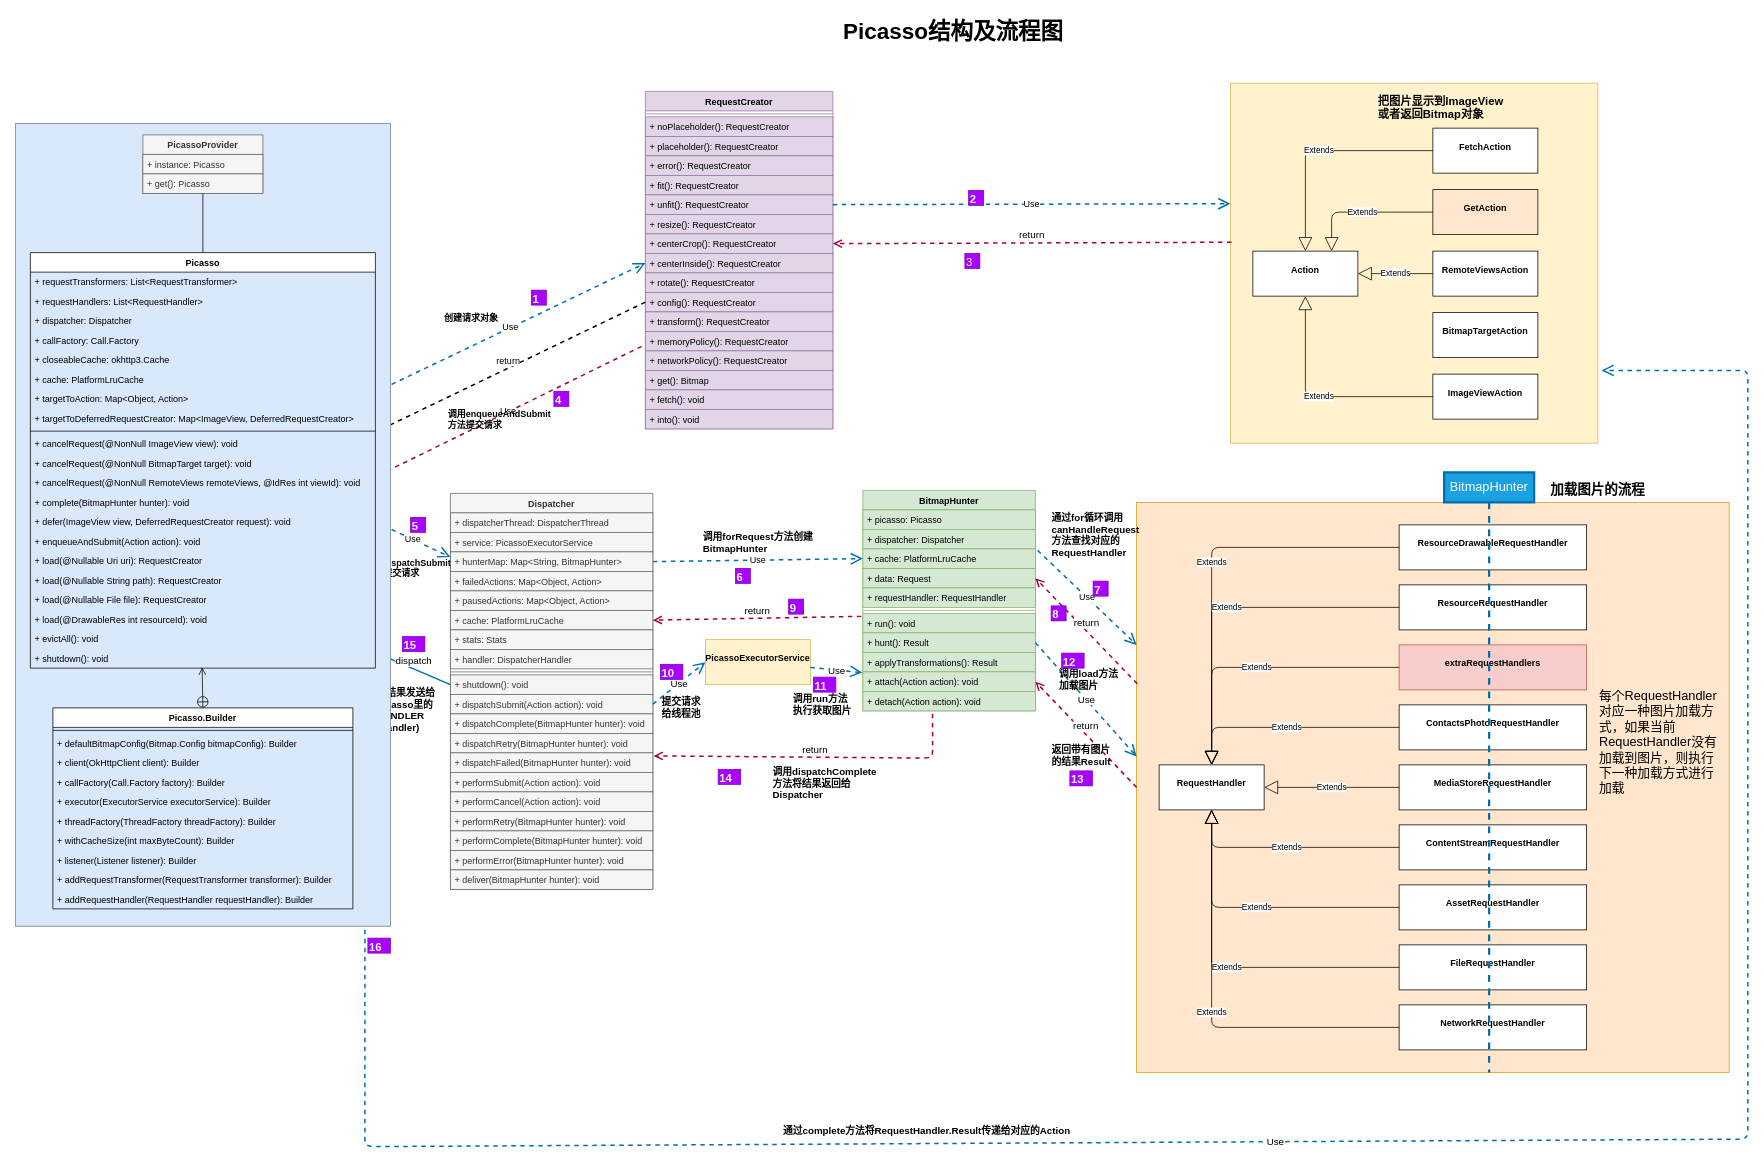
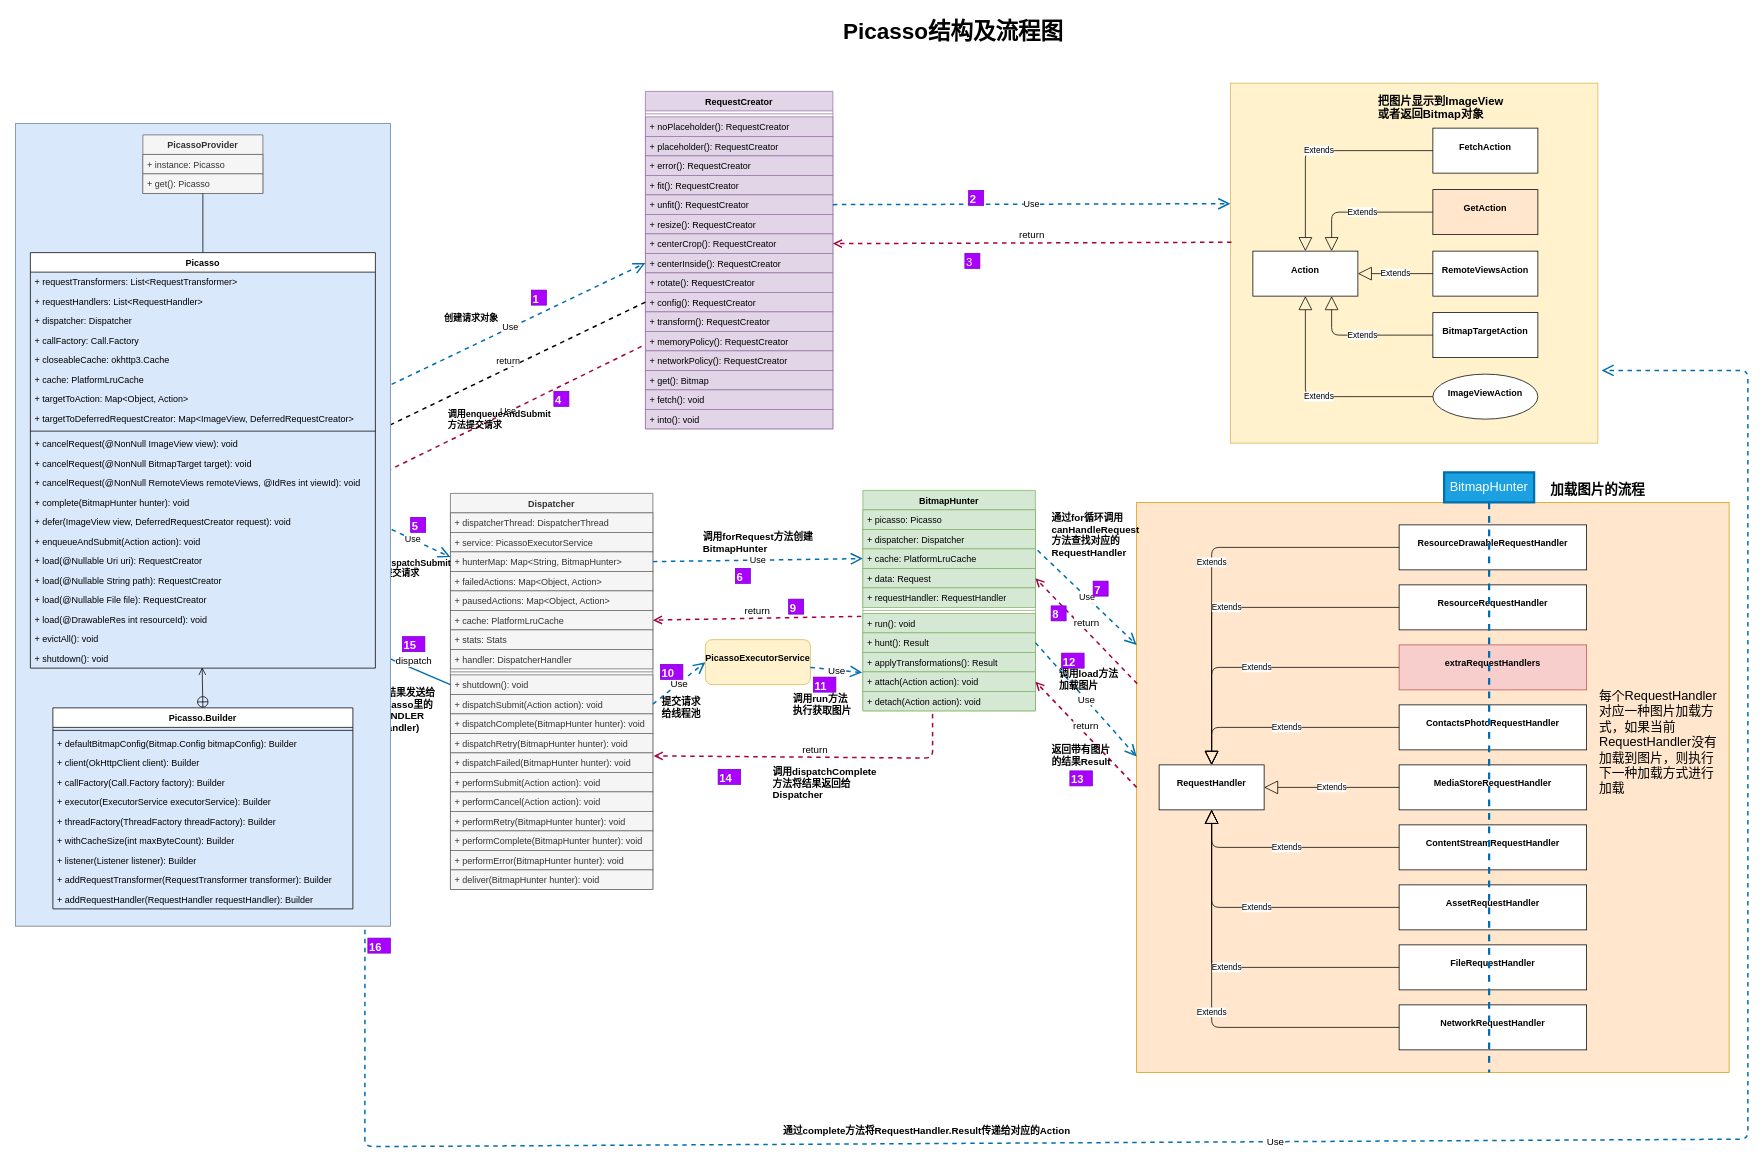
none -> (1372, 335)
(1485, 396) -> (1485, 396)
(758, 662) -> (758, 662)
